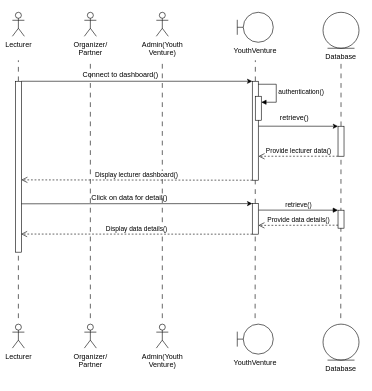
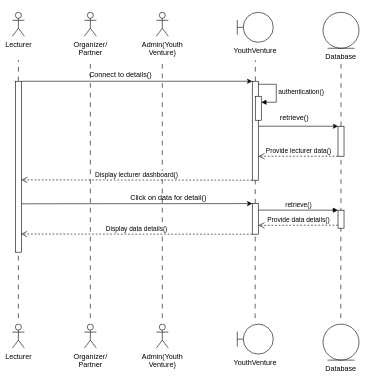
(121, 75) -> (121, 75)
(129, 198) -> (168, 198)
